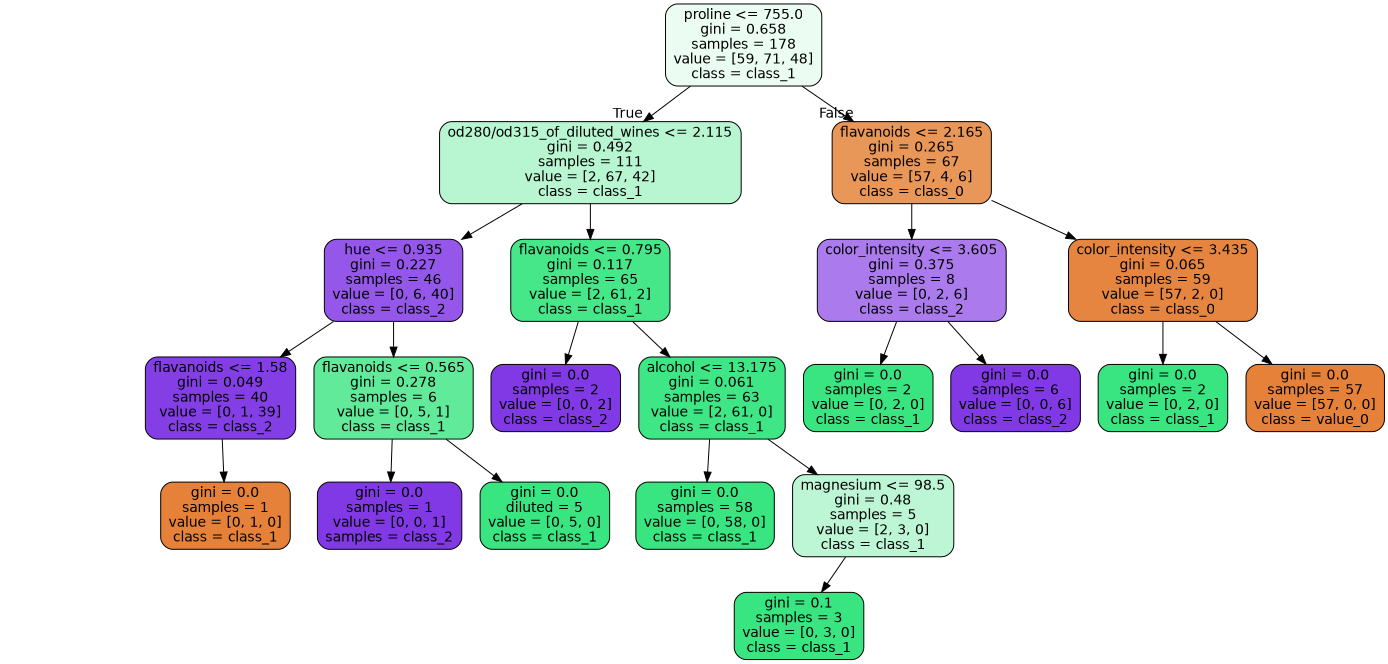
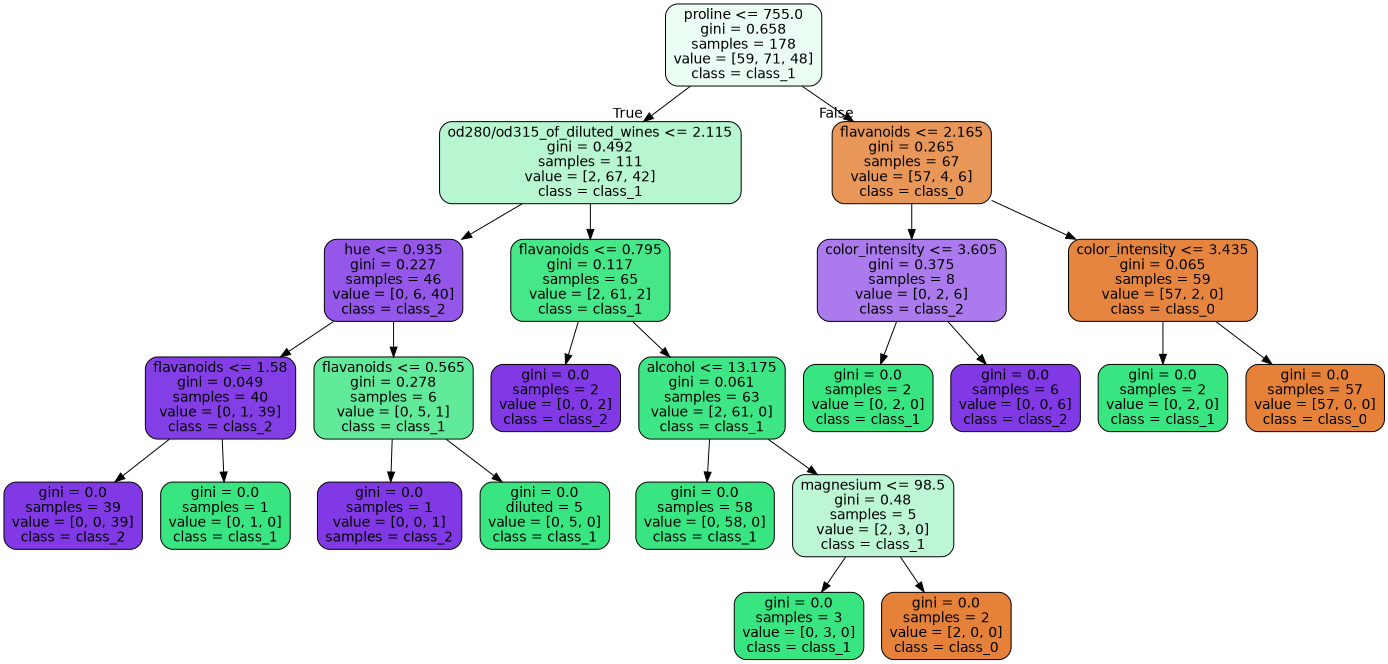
(1315, 398) -> (1315, 398)
none -> (73, 516)
(225, 516) -> (225, 516)
(799, 626) -> (799, 626)
none -> (946, 626)
